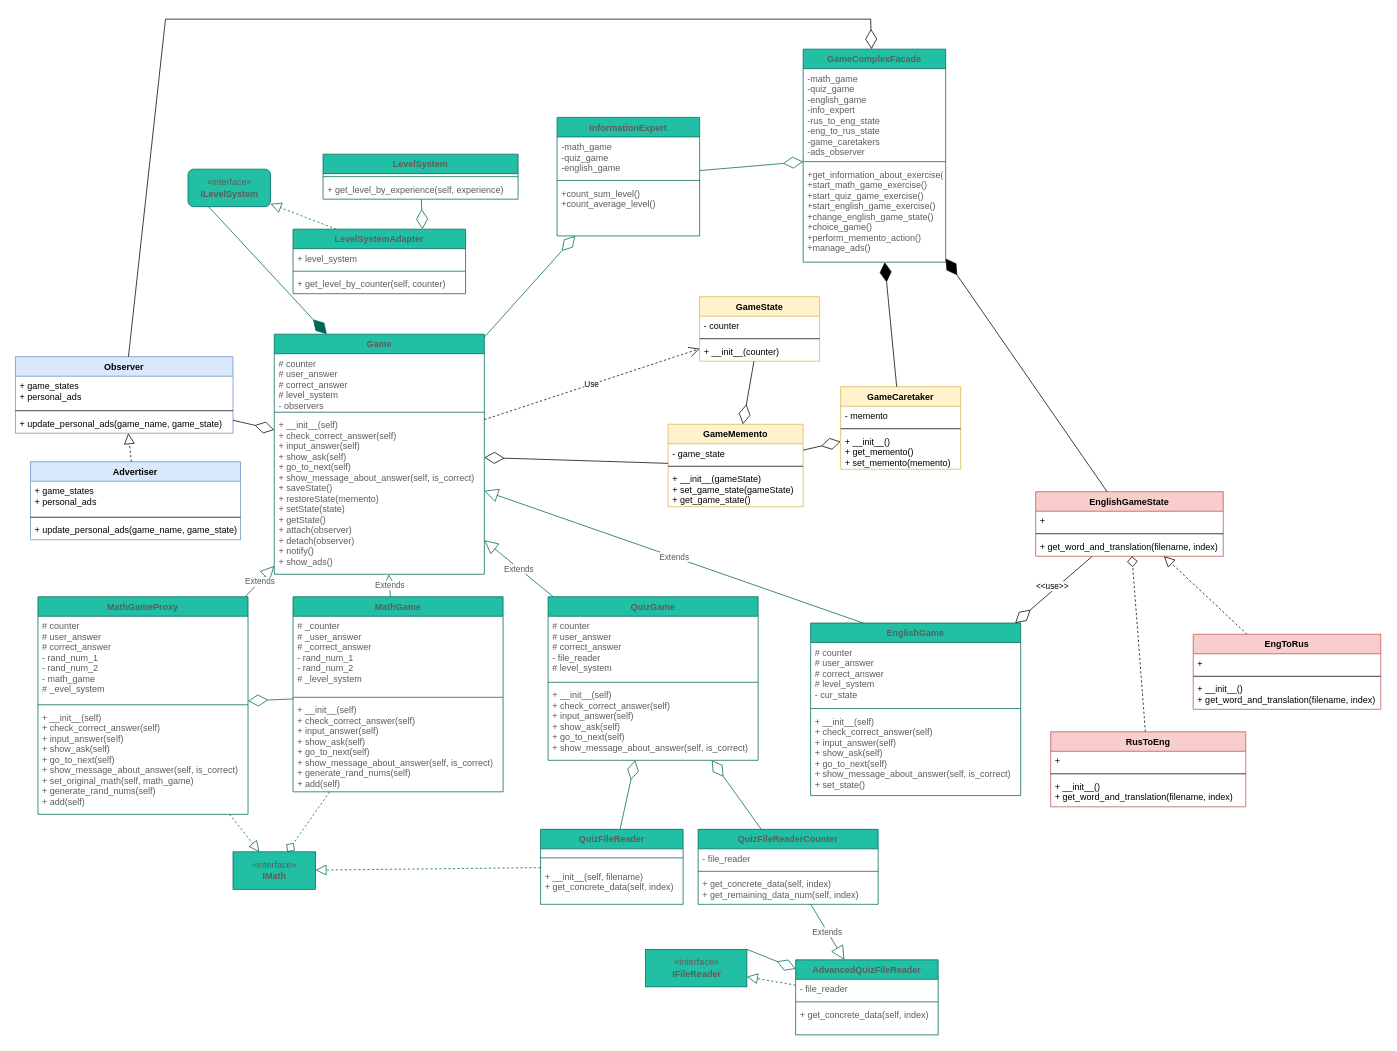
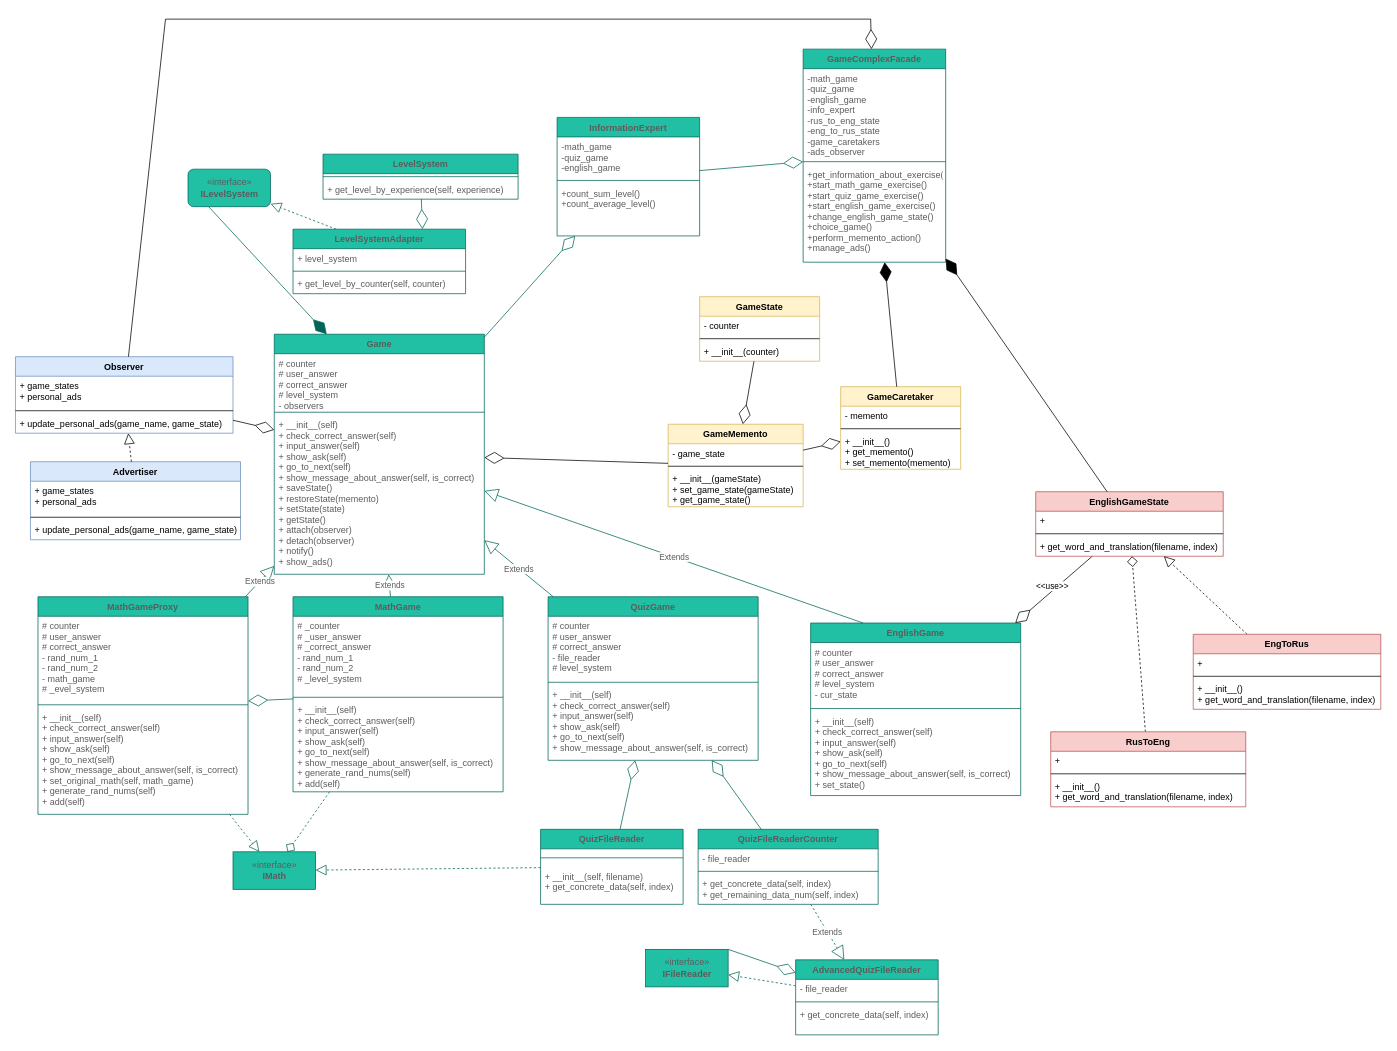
(591, 384) -> none
(818, 917) -> (818, 917)
(696, 968) -> (687, 968)
